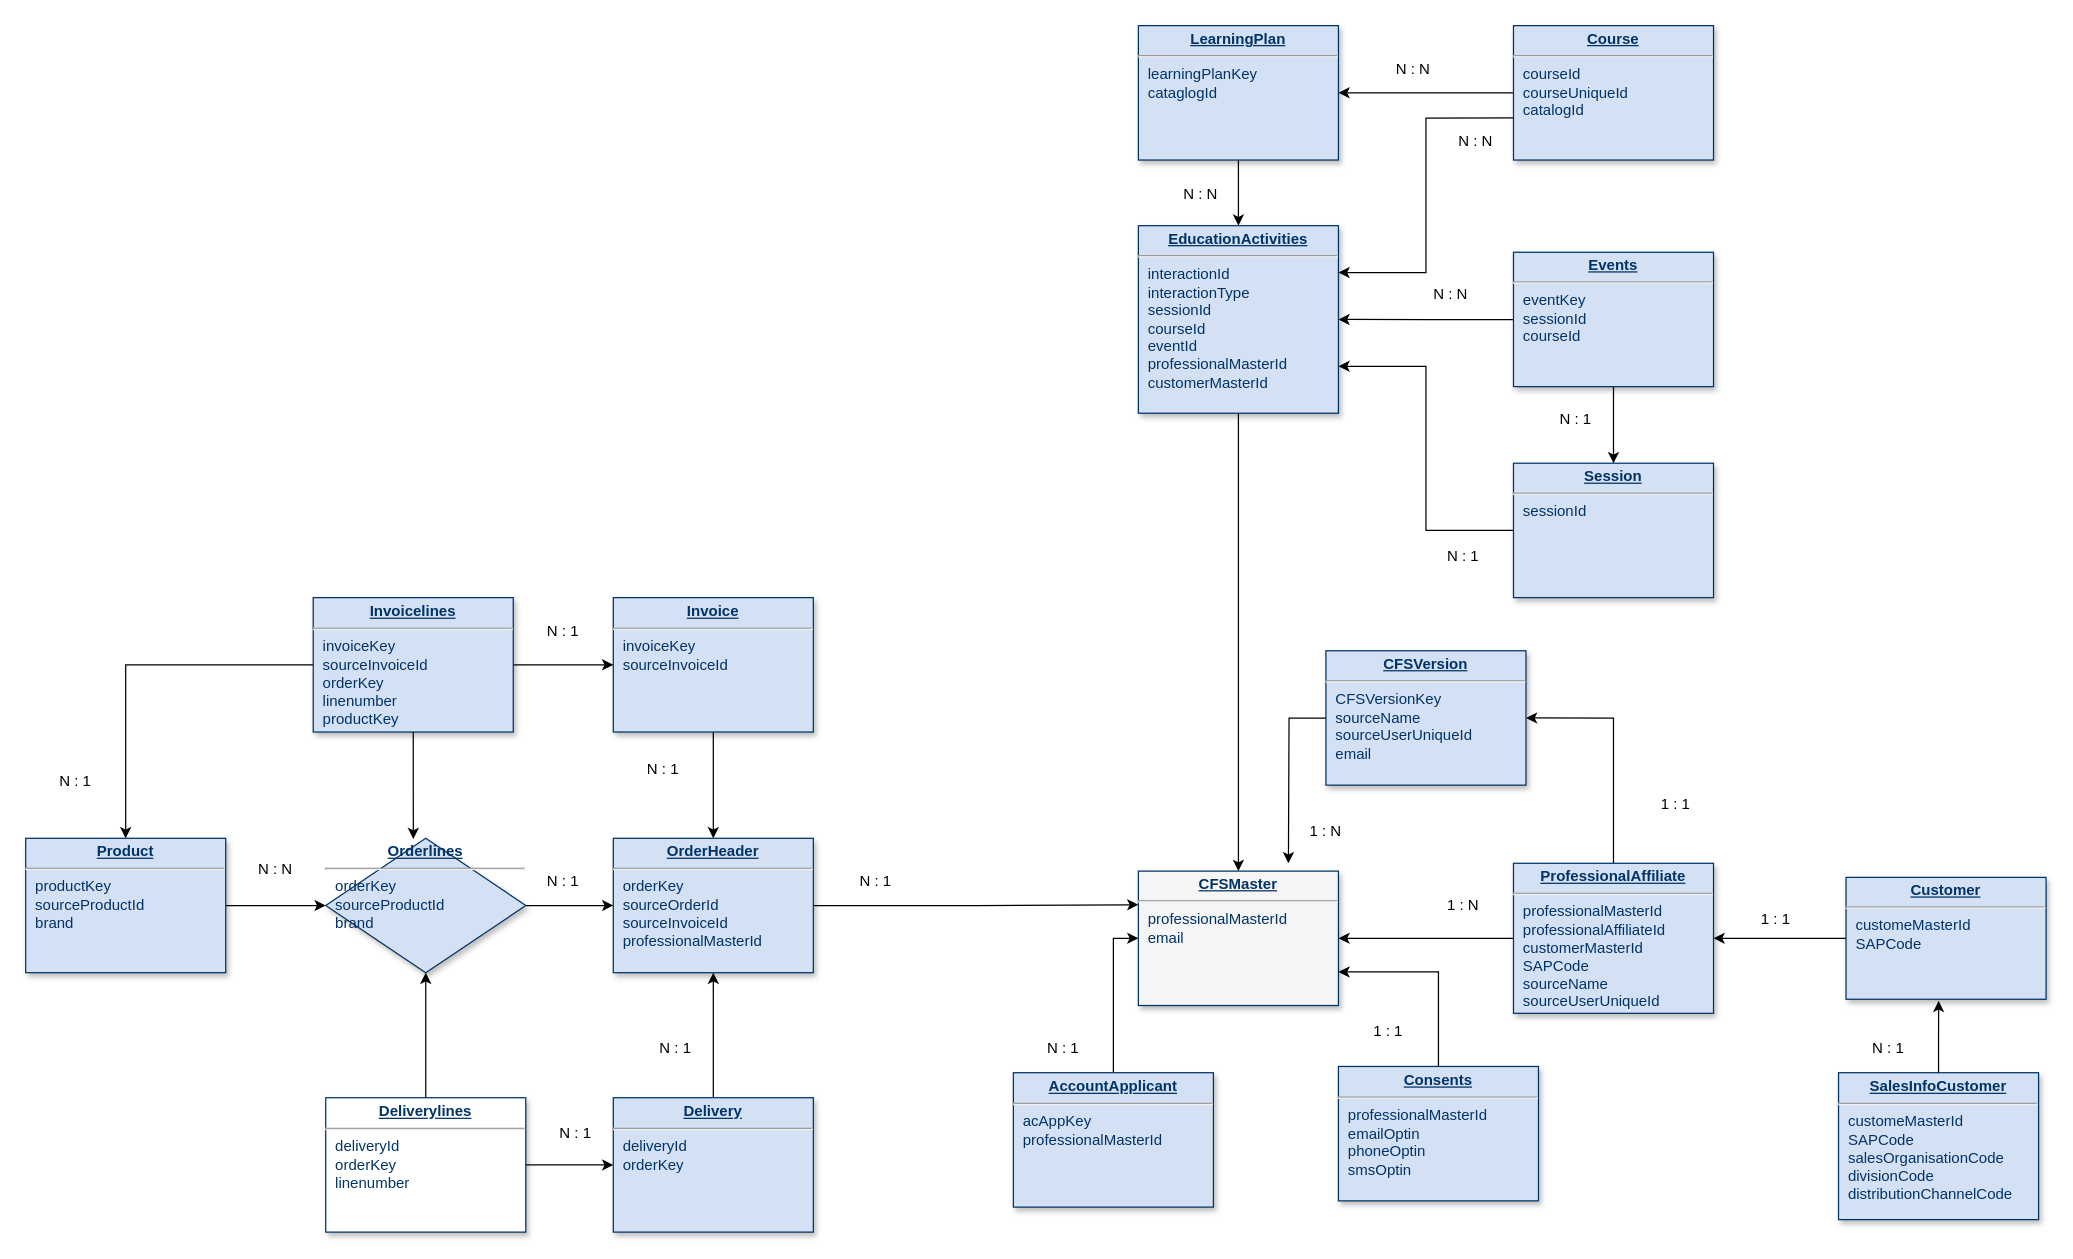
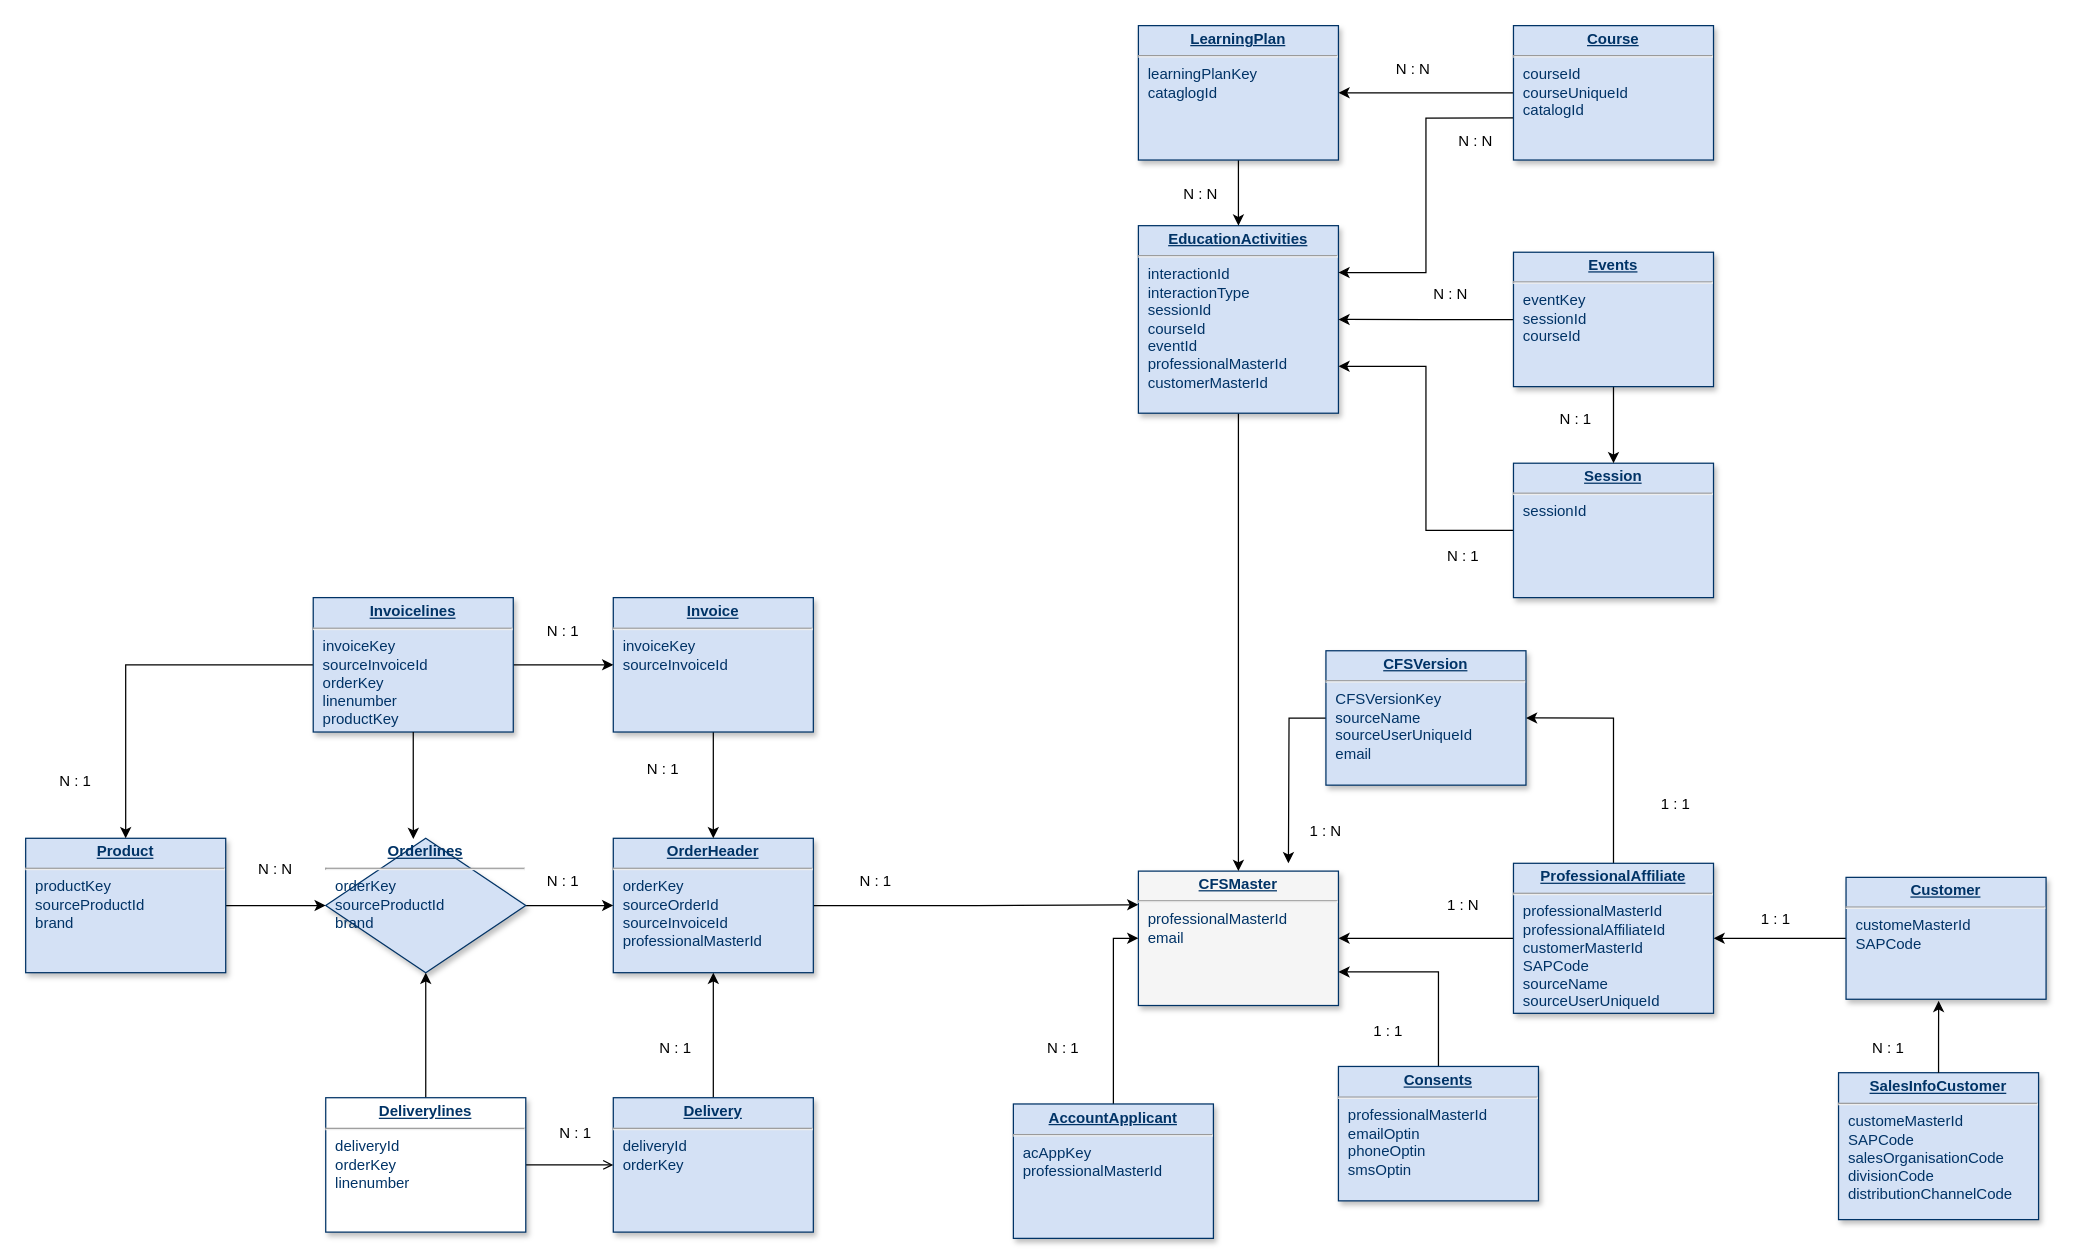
(1113, 1140) -> (1113, 1171)
(603, 1165) -> (605, 1165)
